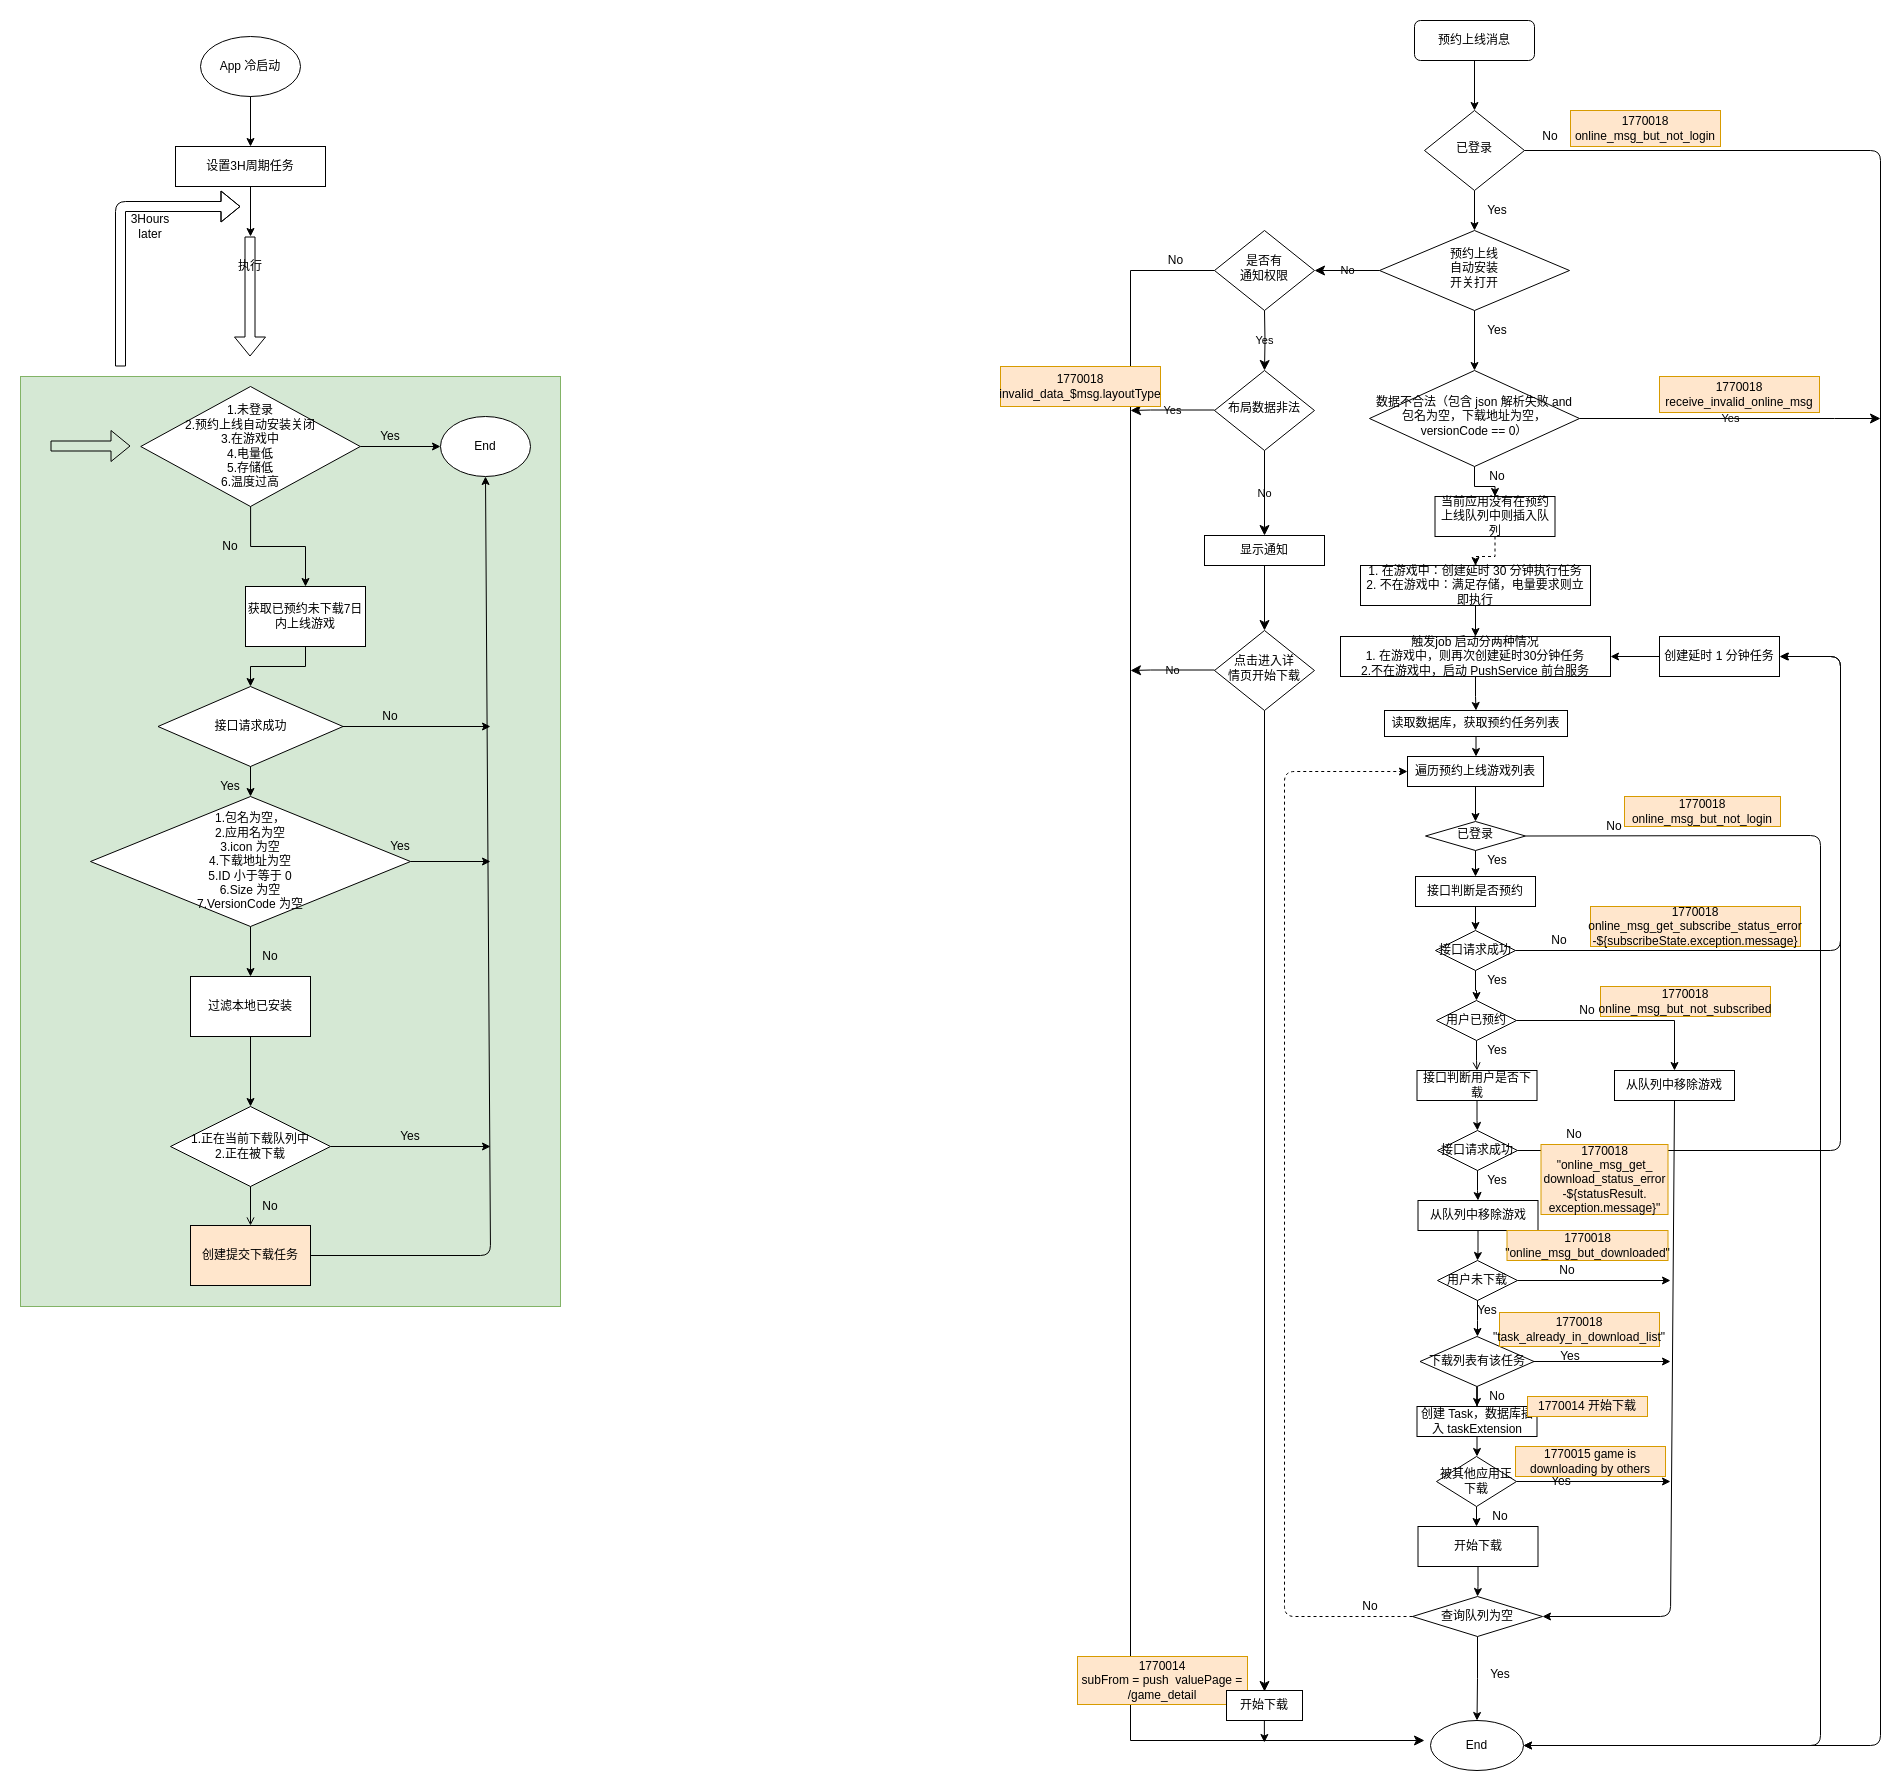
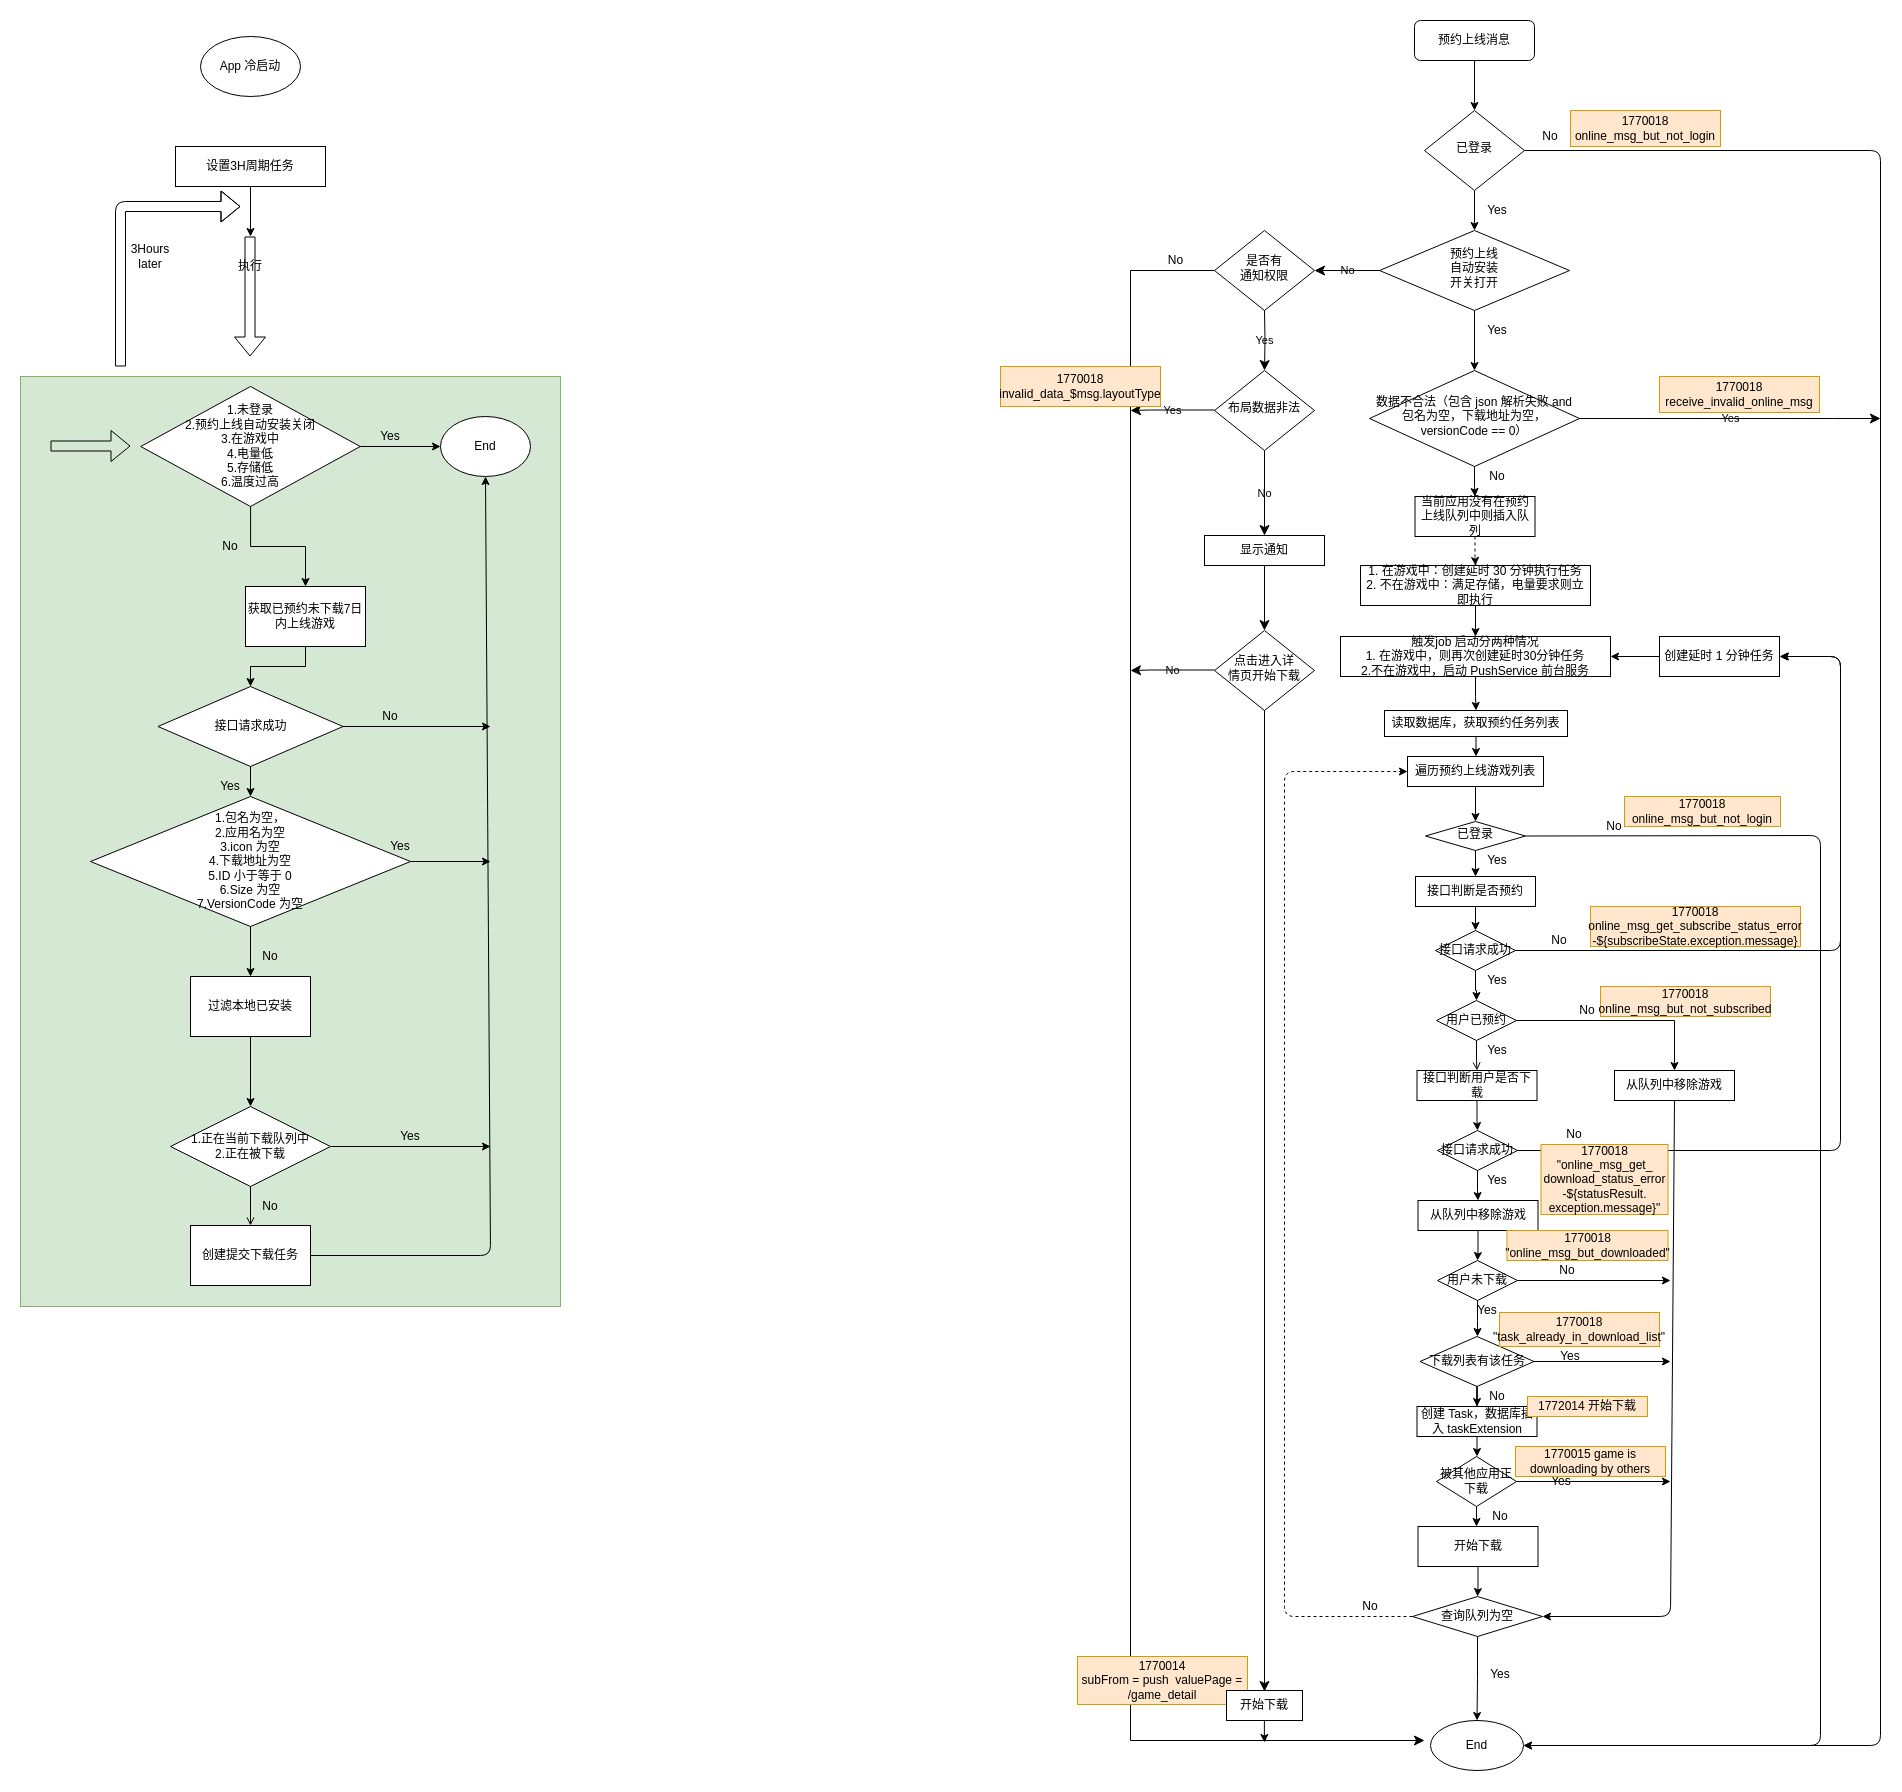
(251, 118) -> none
(151, 227) -> (151, 257)
(1495, 517) -> (1475, 517)
(251, 1256) -> (251, 1256)
(1588, 1407) -> (1588, 1407)
